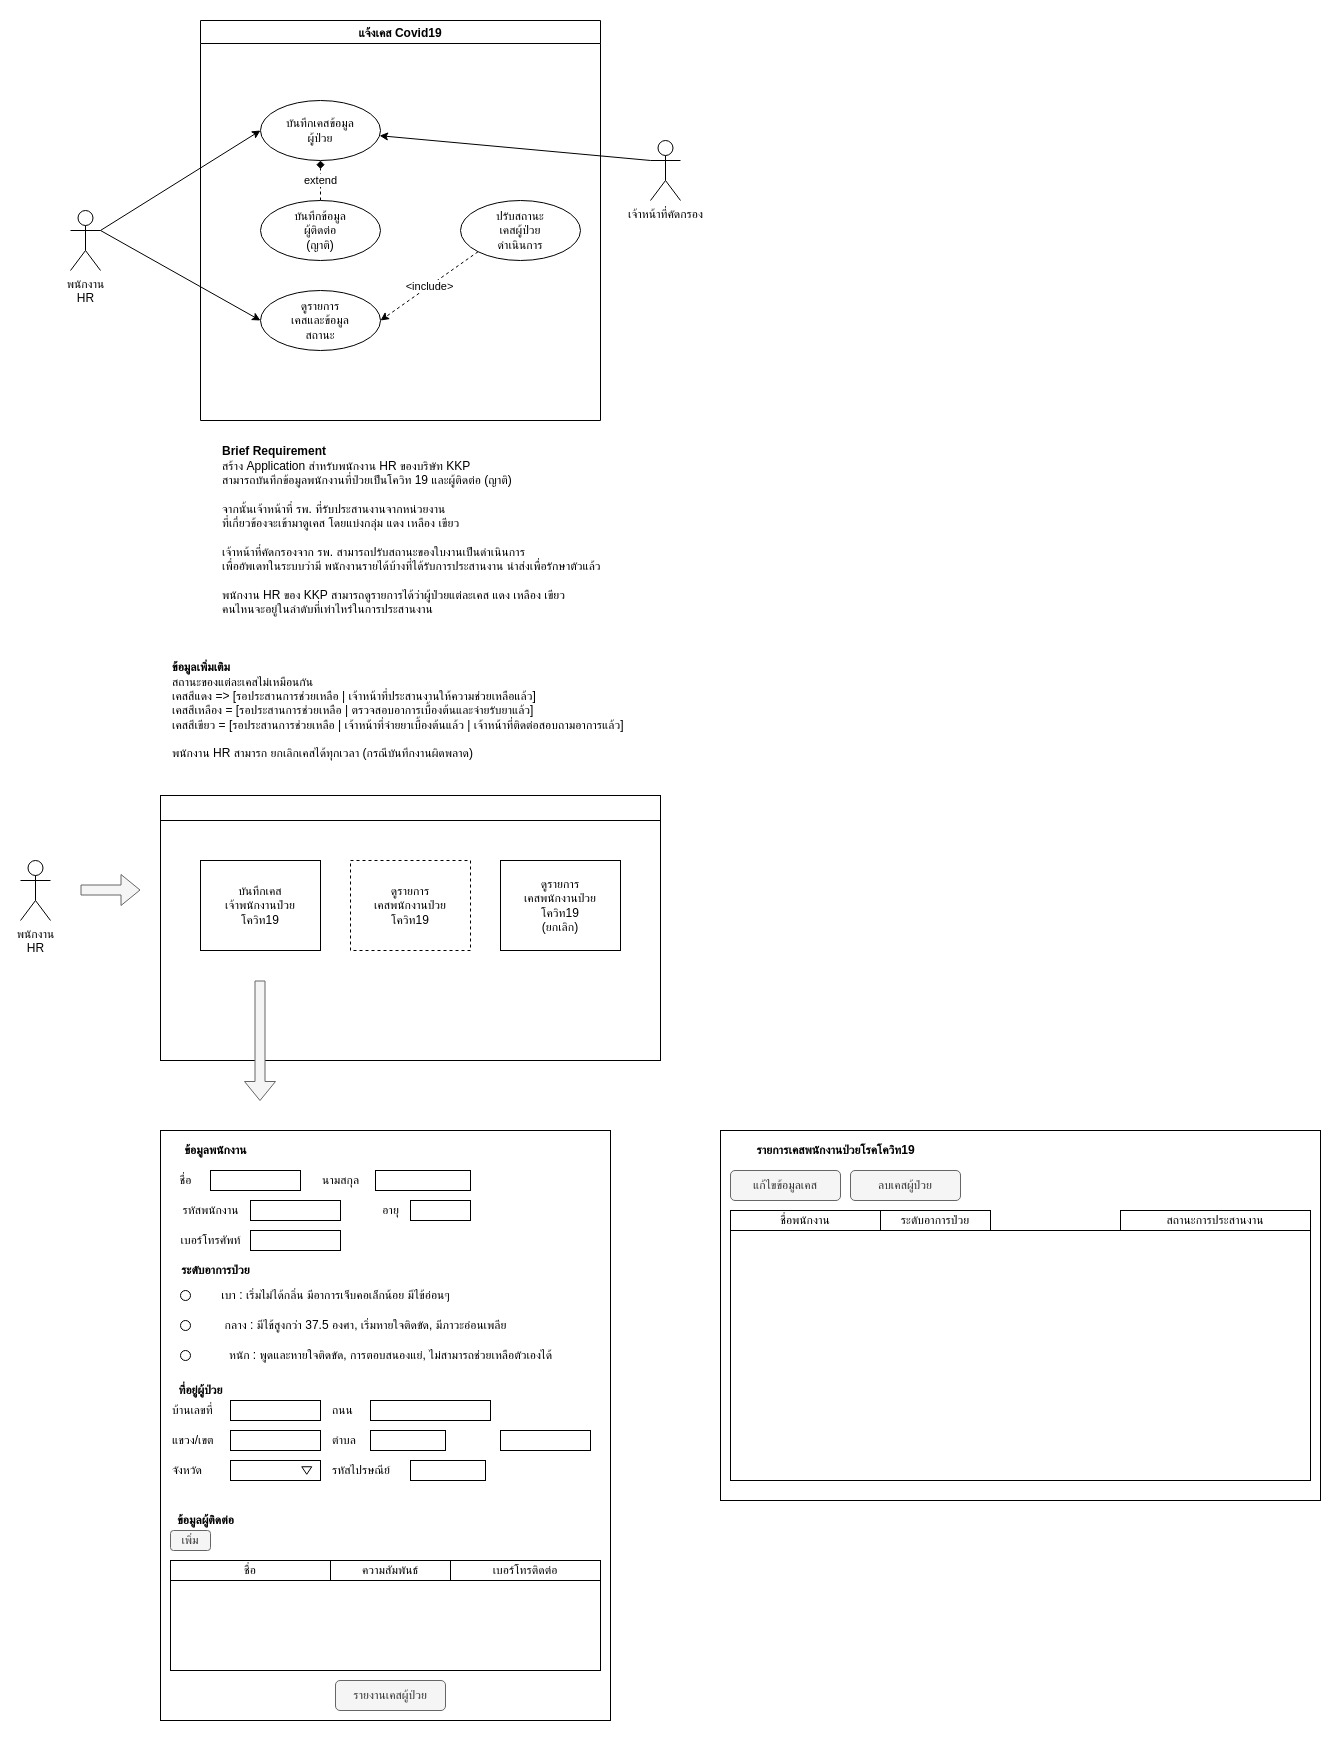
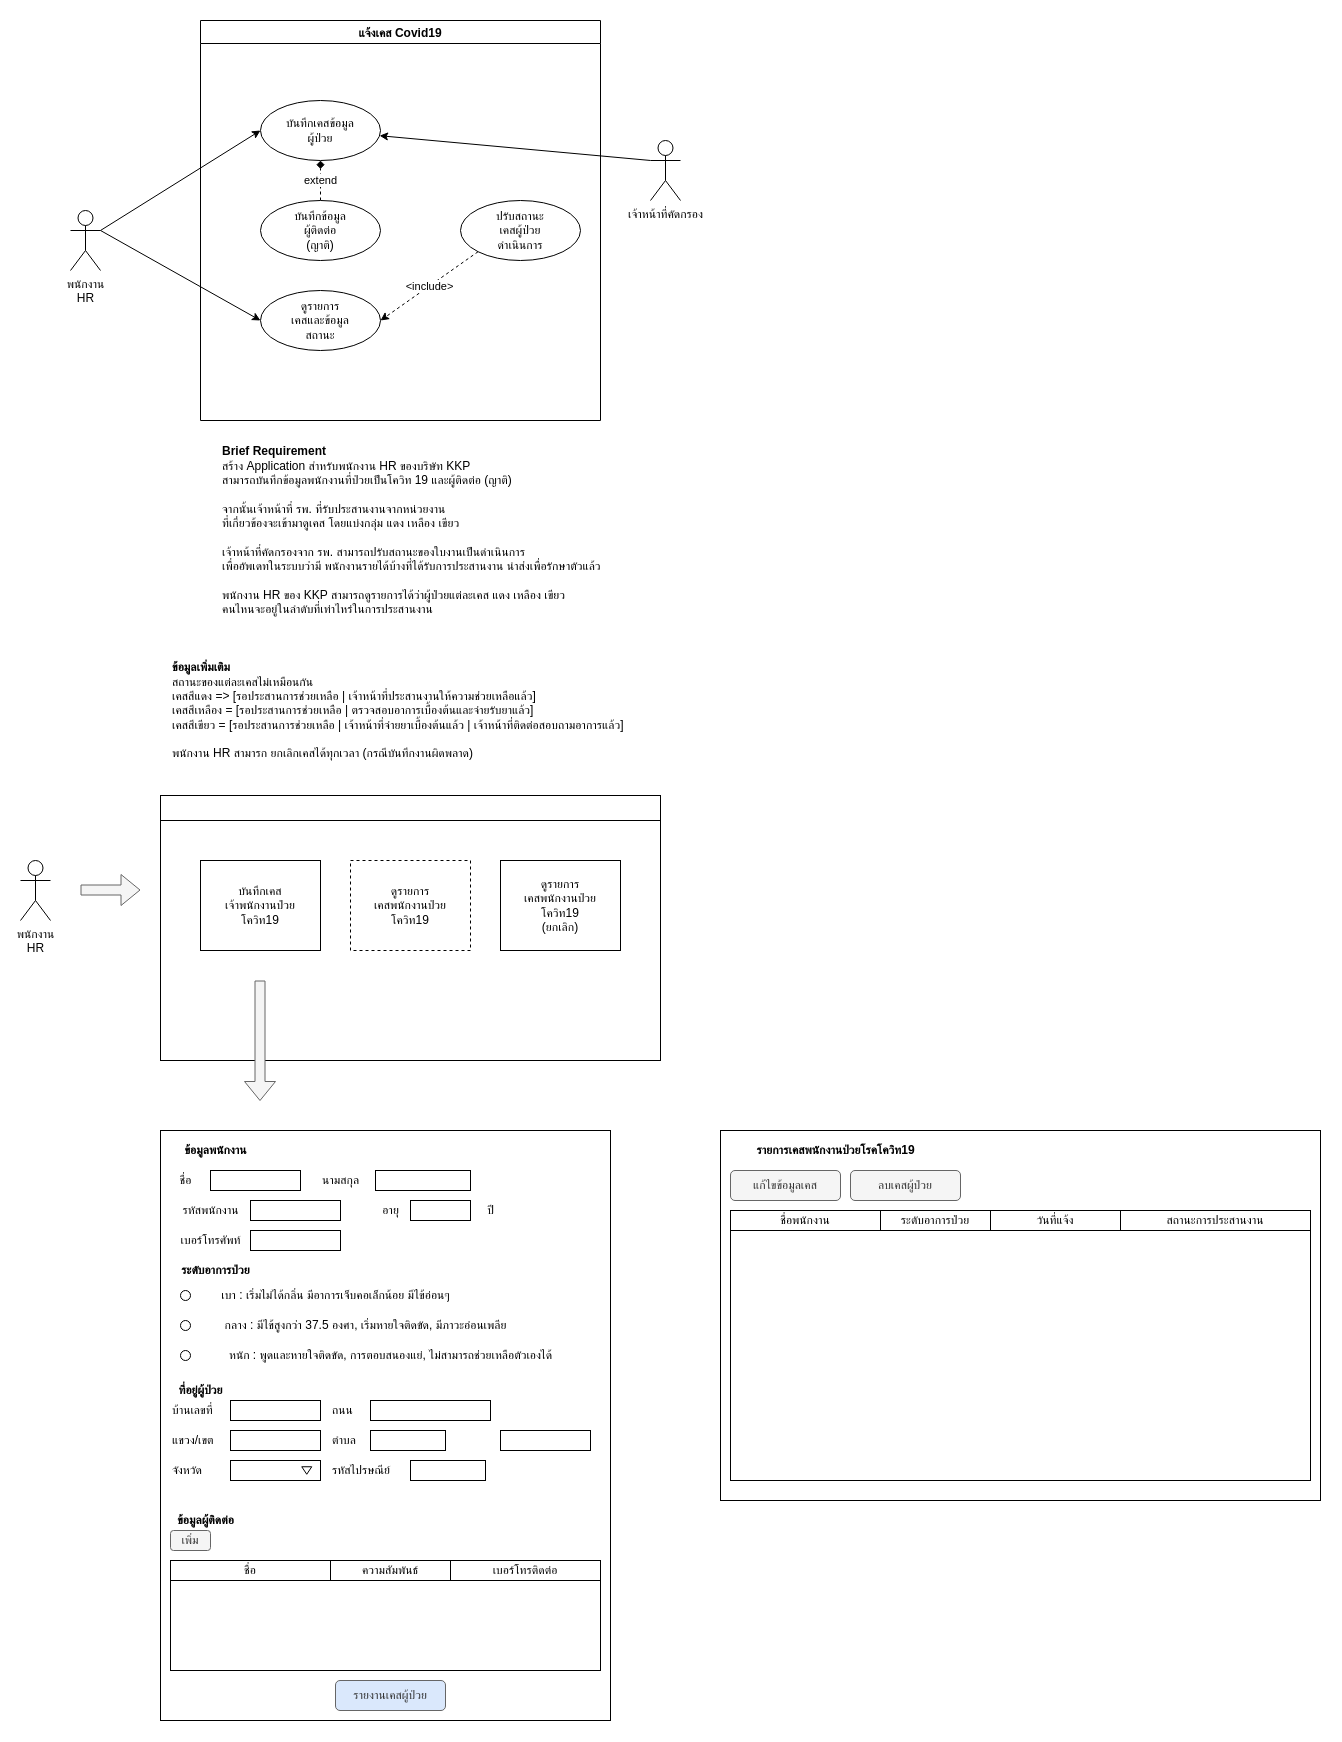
none -> (491, 1211)
none -> (1056, 1221)
(391, 1696) -> (391, 1696)
